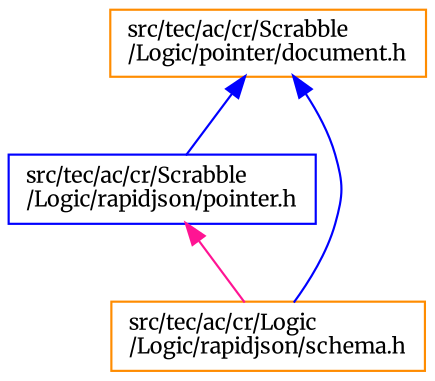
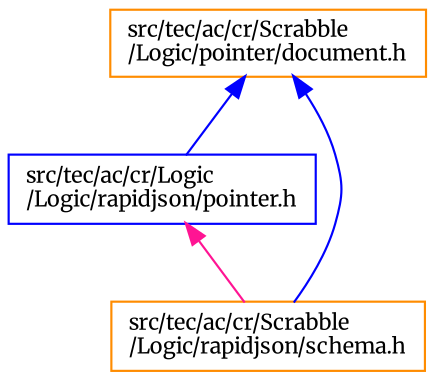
(162, 189) -> (162, 189)
(268, 336) -> (268, 336)
